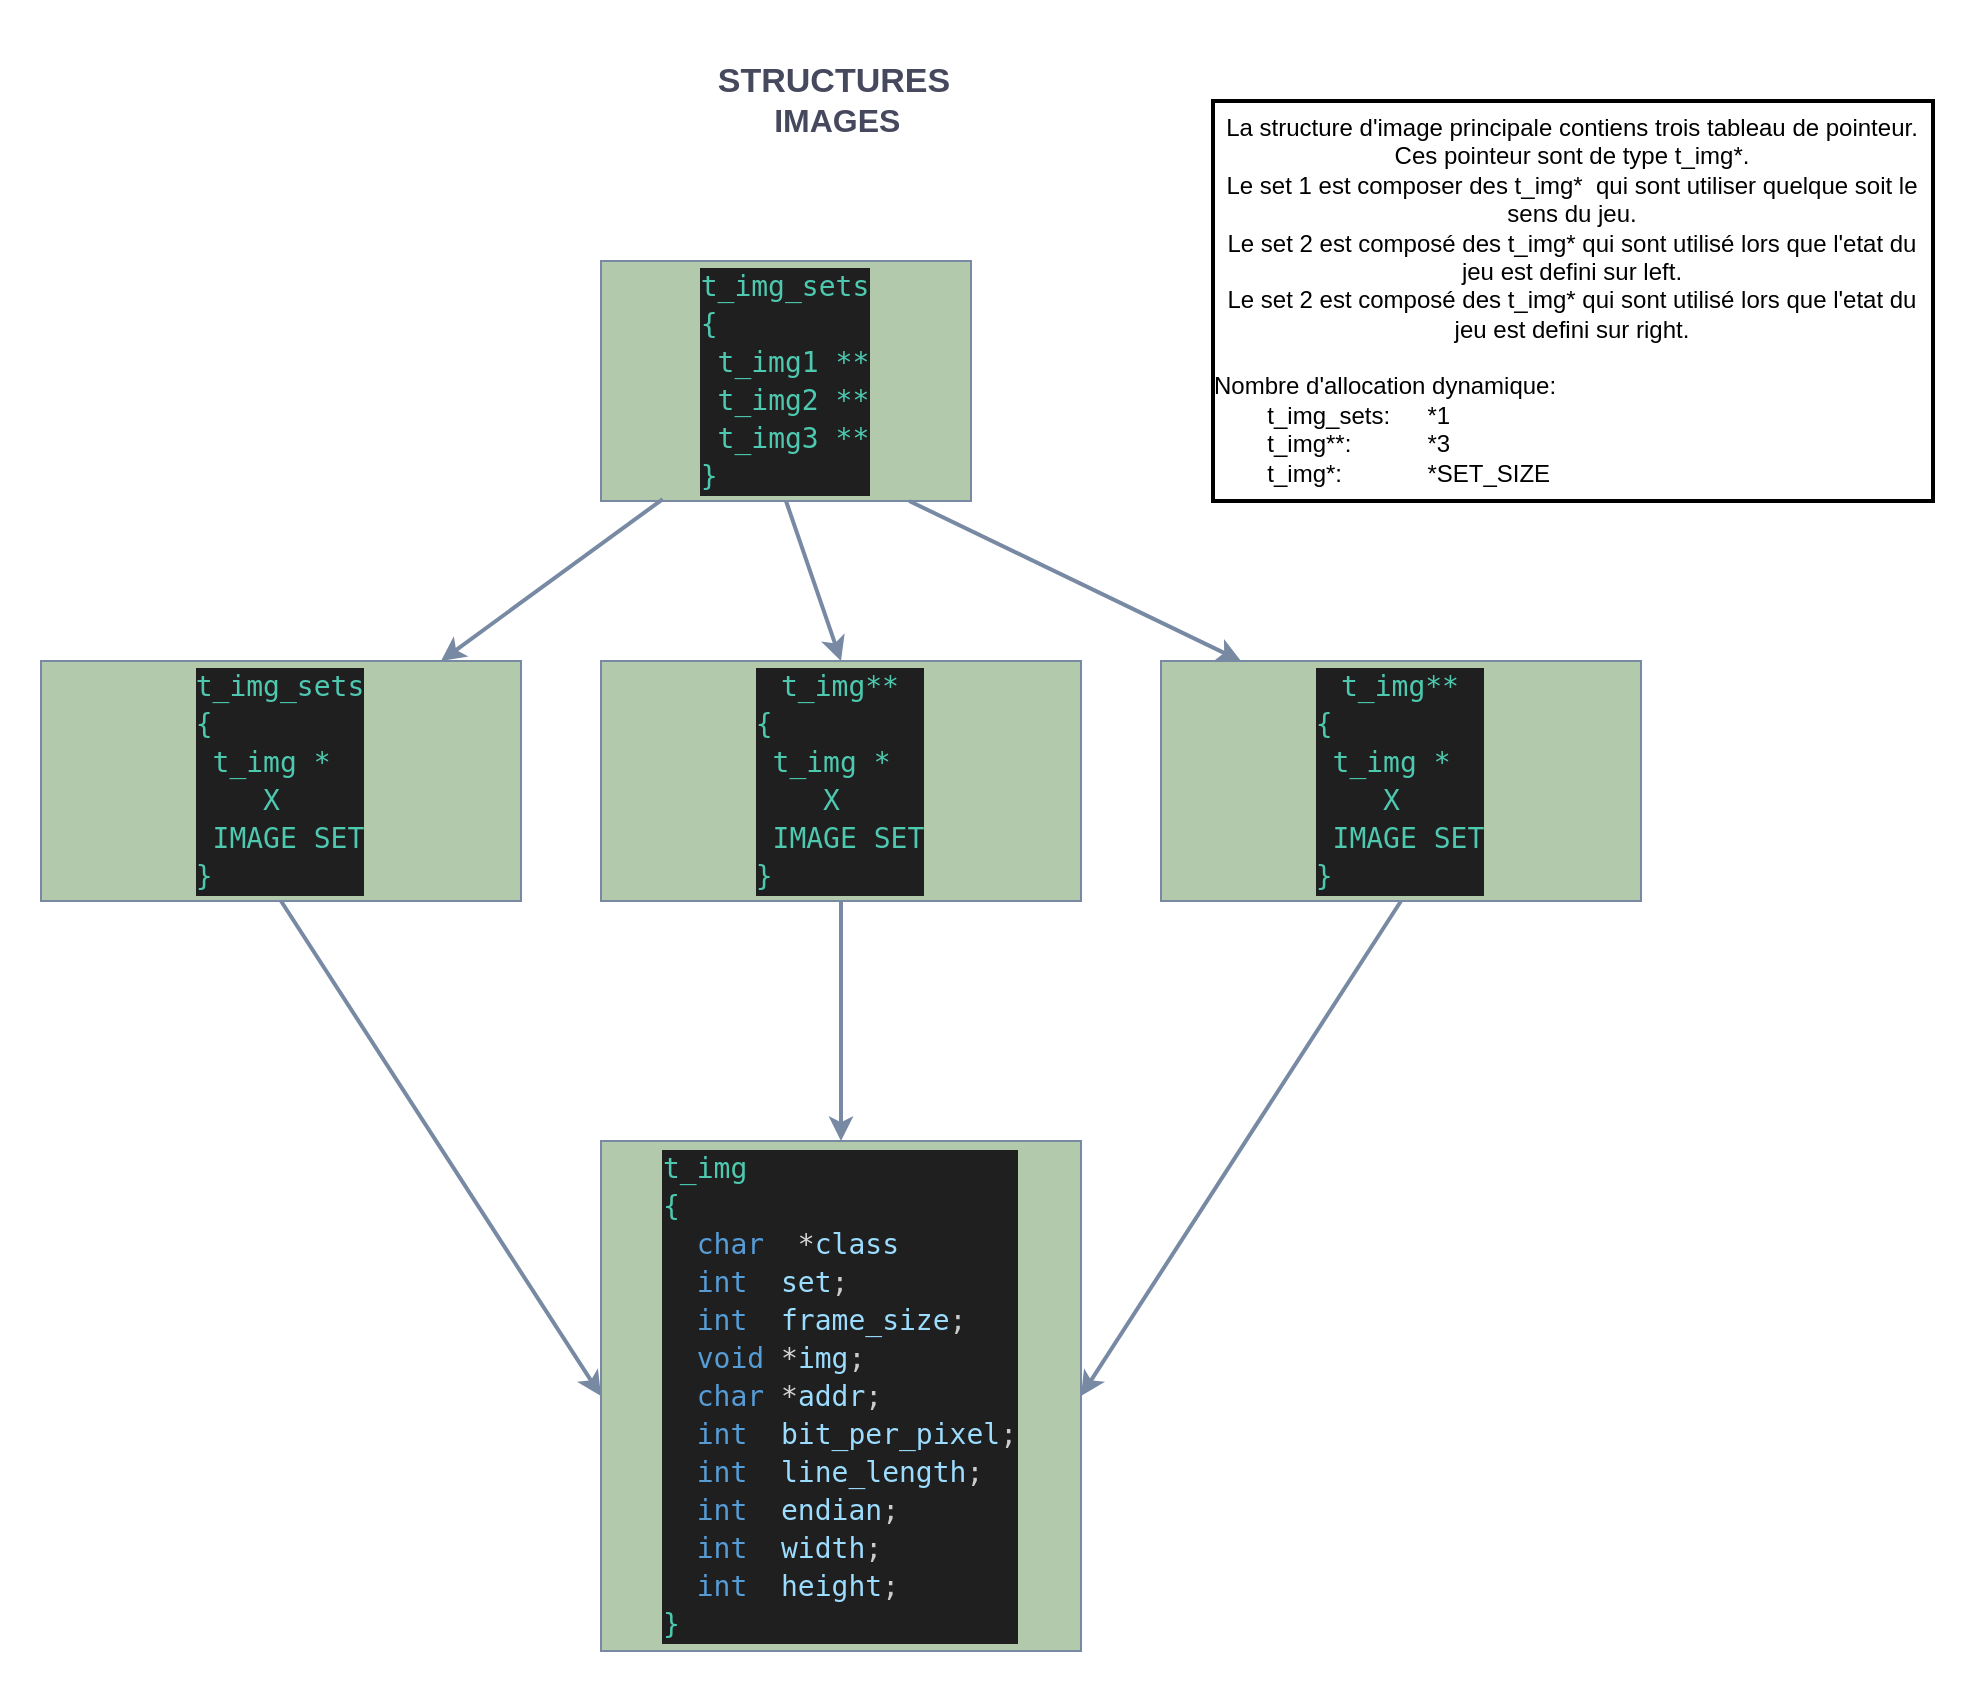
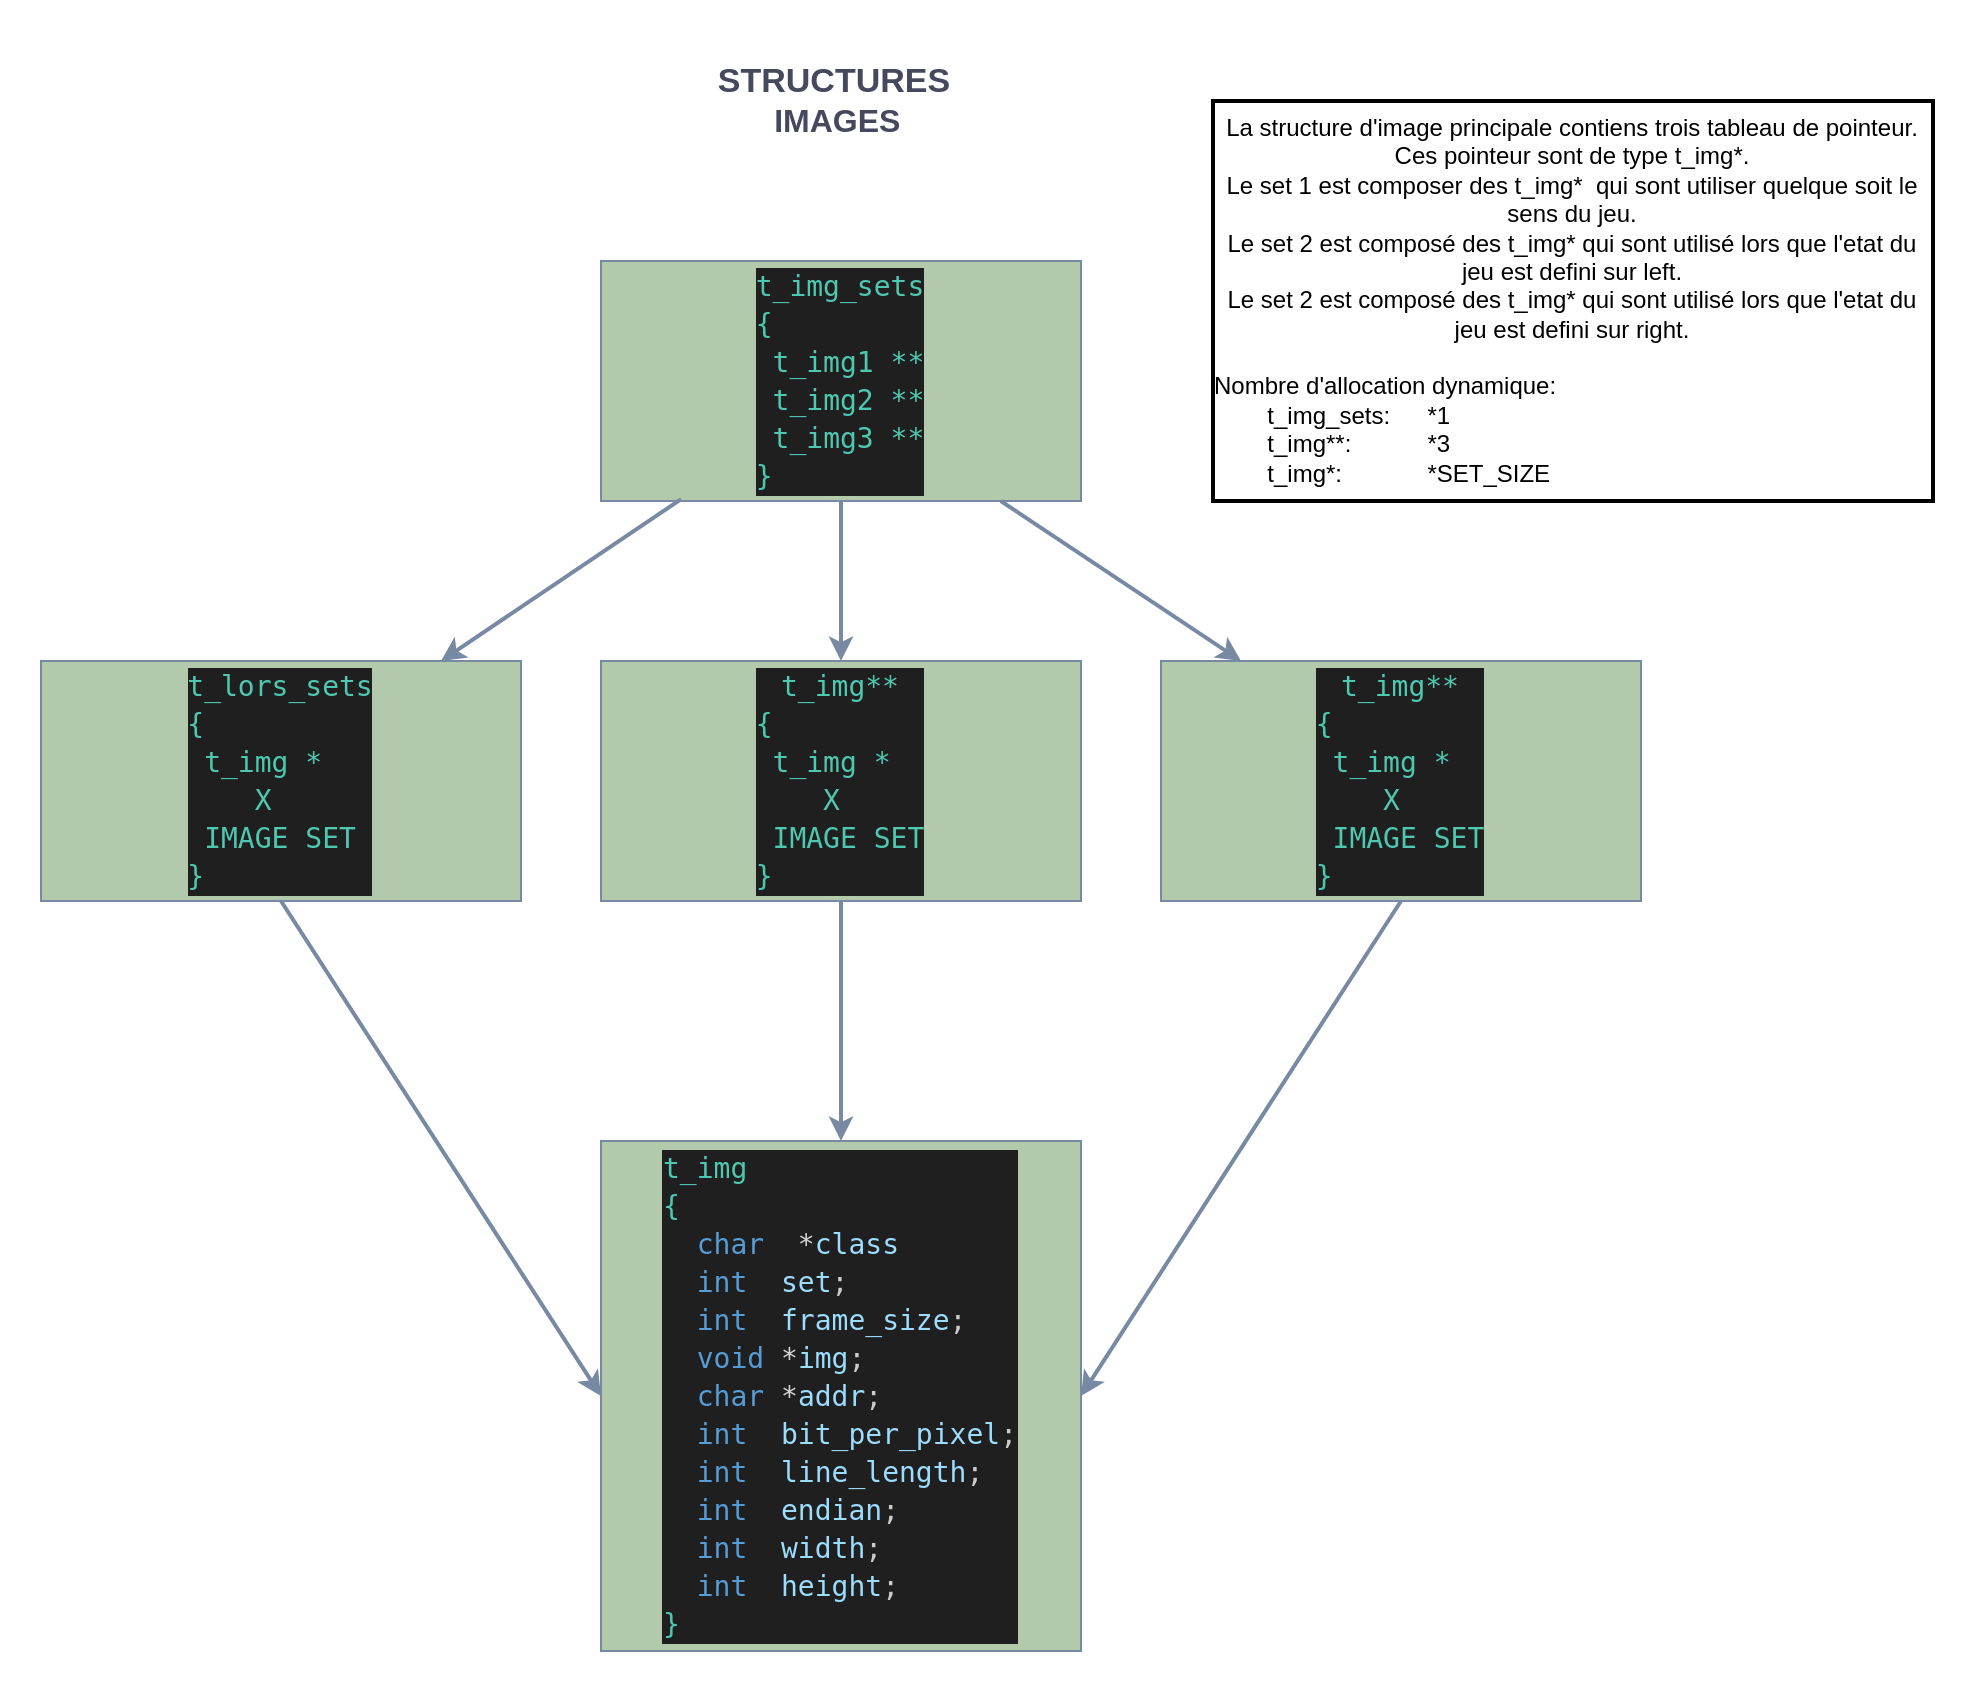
(786, 381) -> (841, 381)
(281, 781) -> (281, 781)
